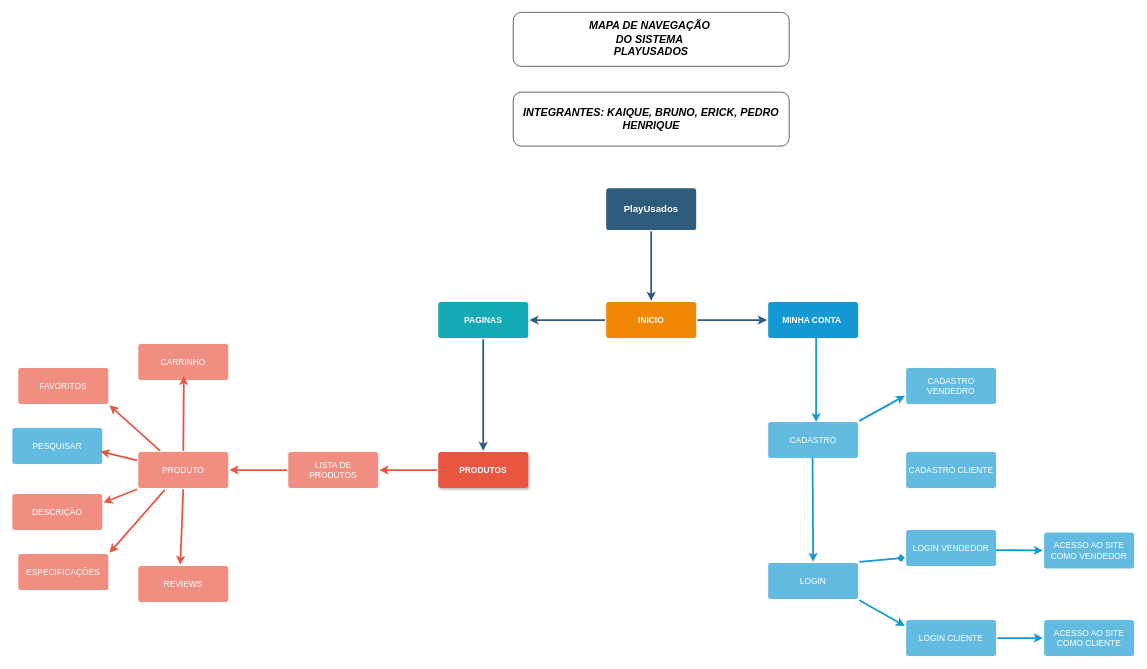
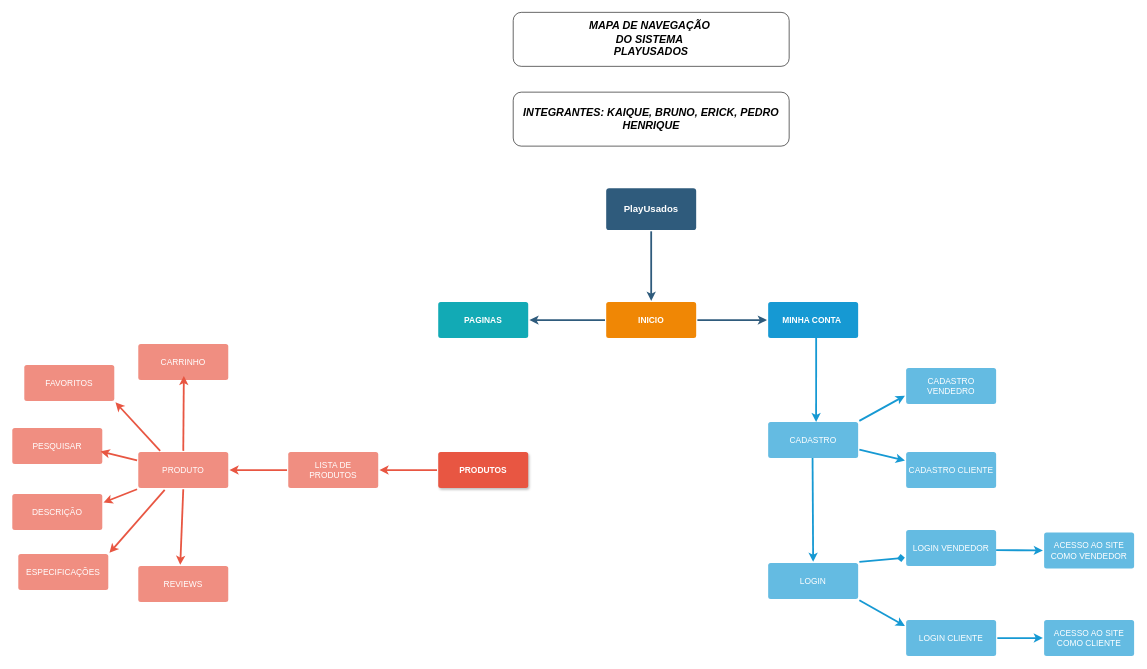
(63, 386) -> (69, 383)
(483, 392) -> none
(57, 446) -> (57, 446)
none -> (879, 454)
